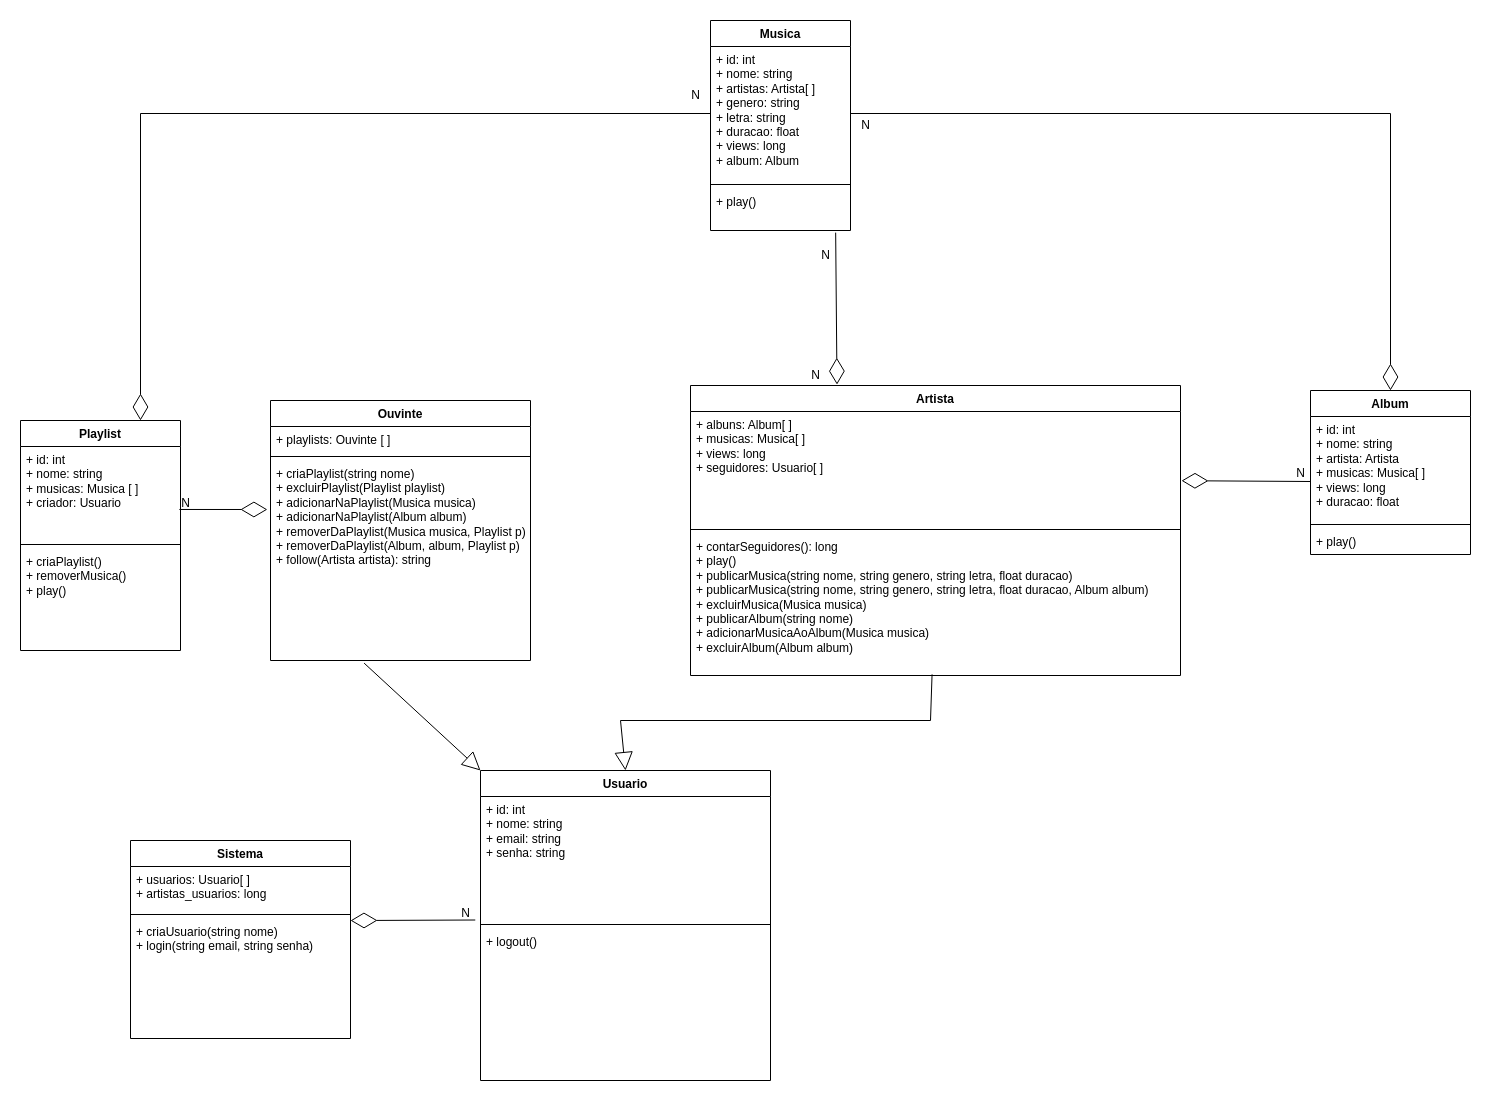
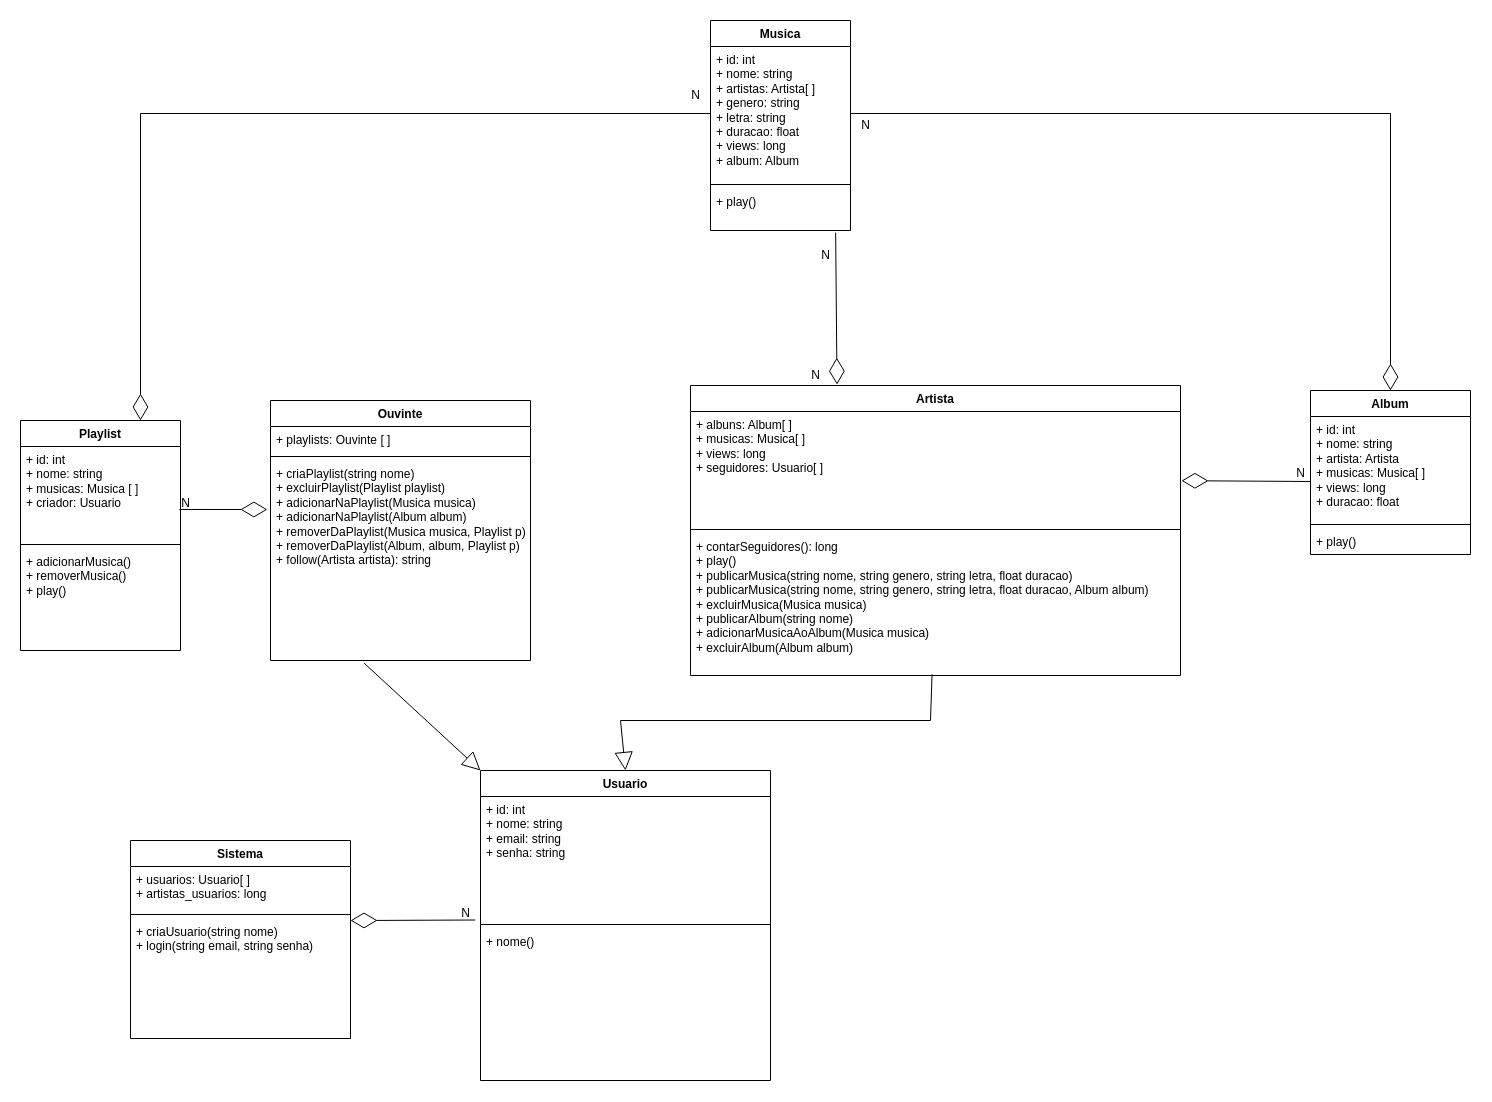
(81, 577) -> (84, 577)
(517, 943) -> (512, 943)
